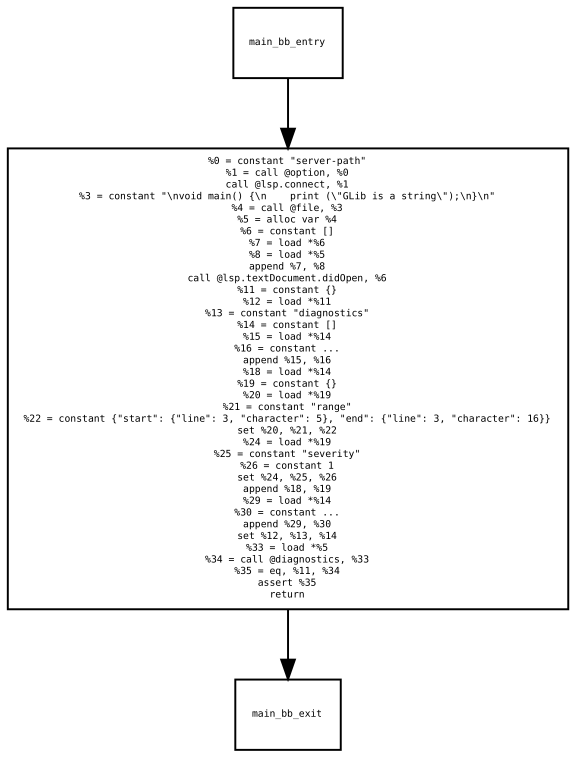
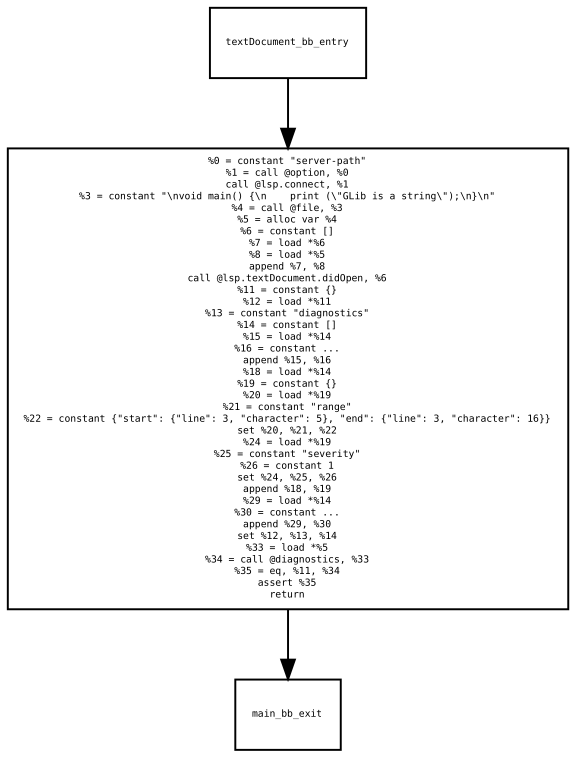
(288, 43) -> (288, 43)
